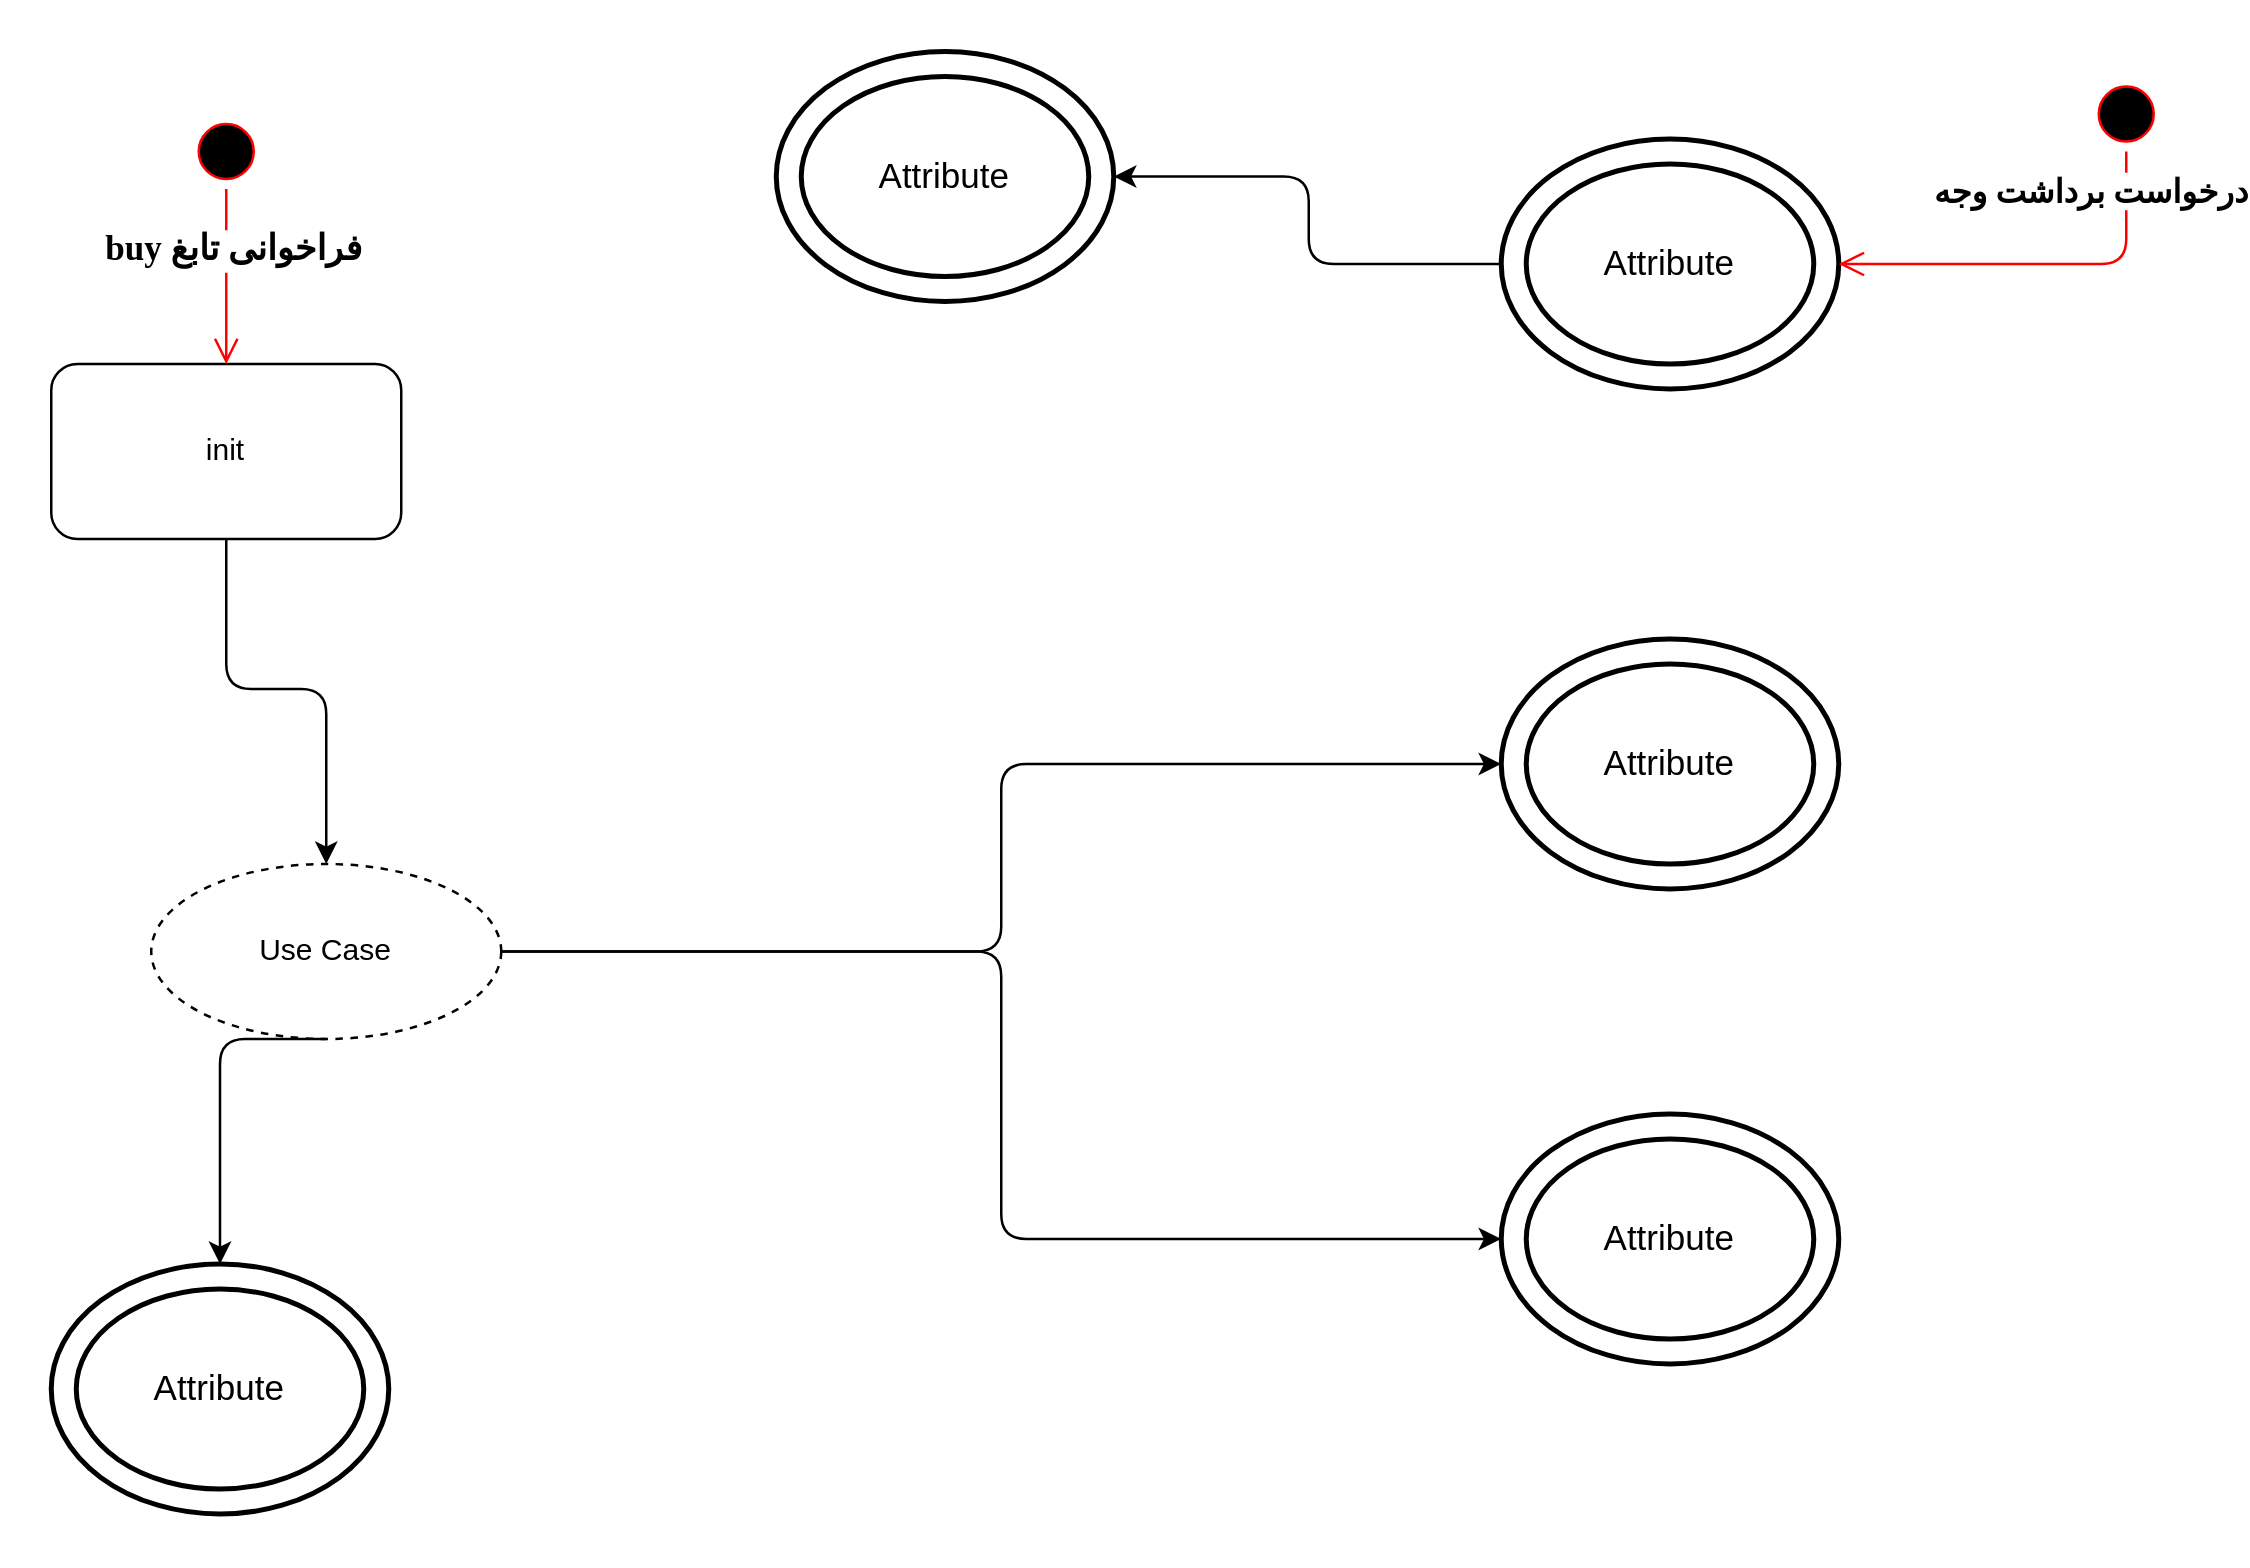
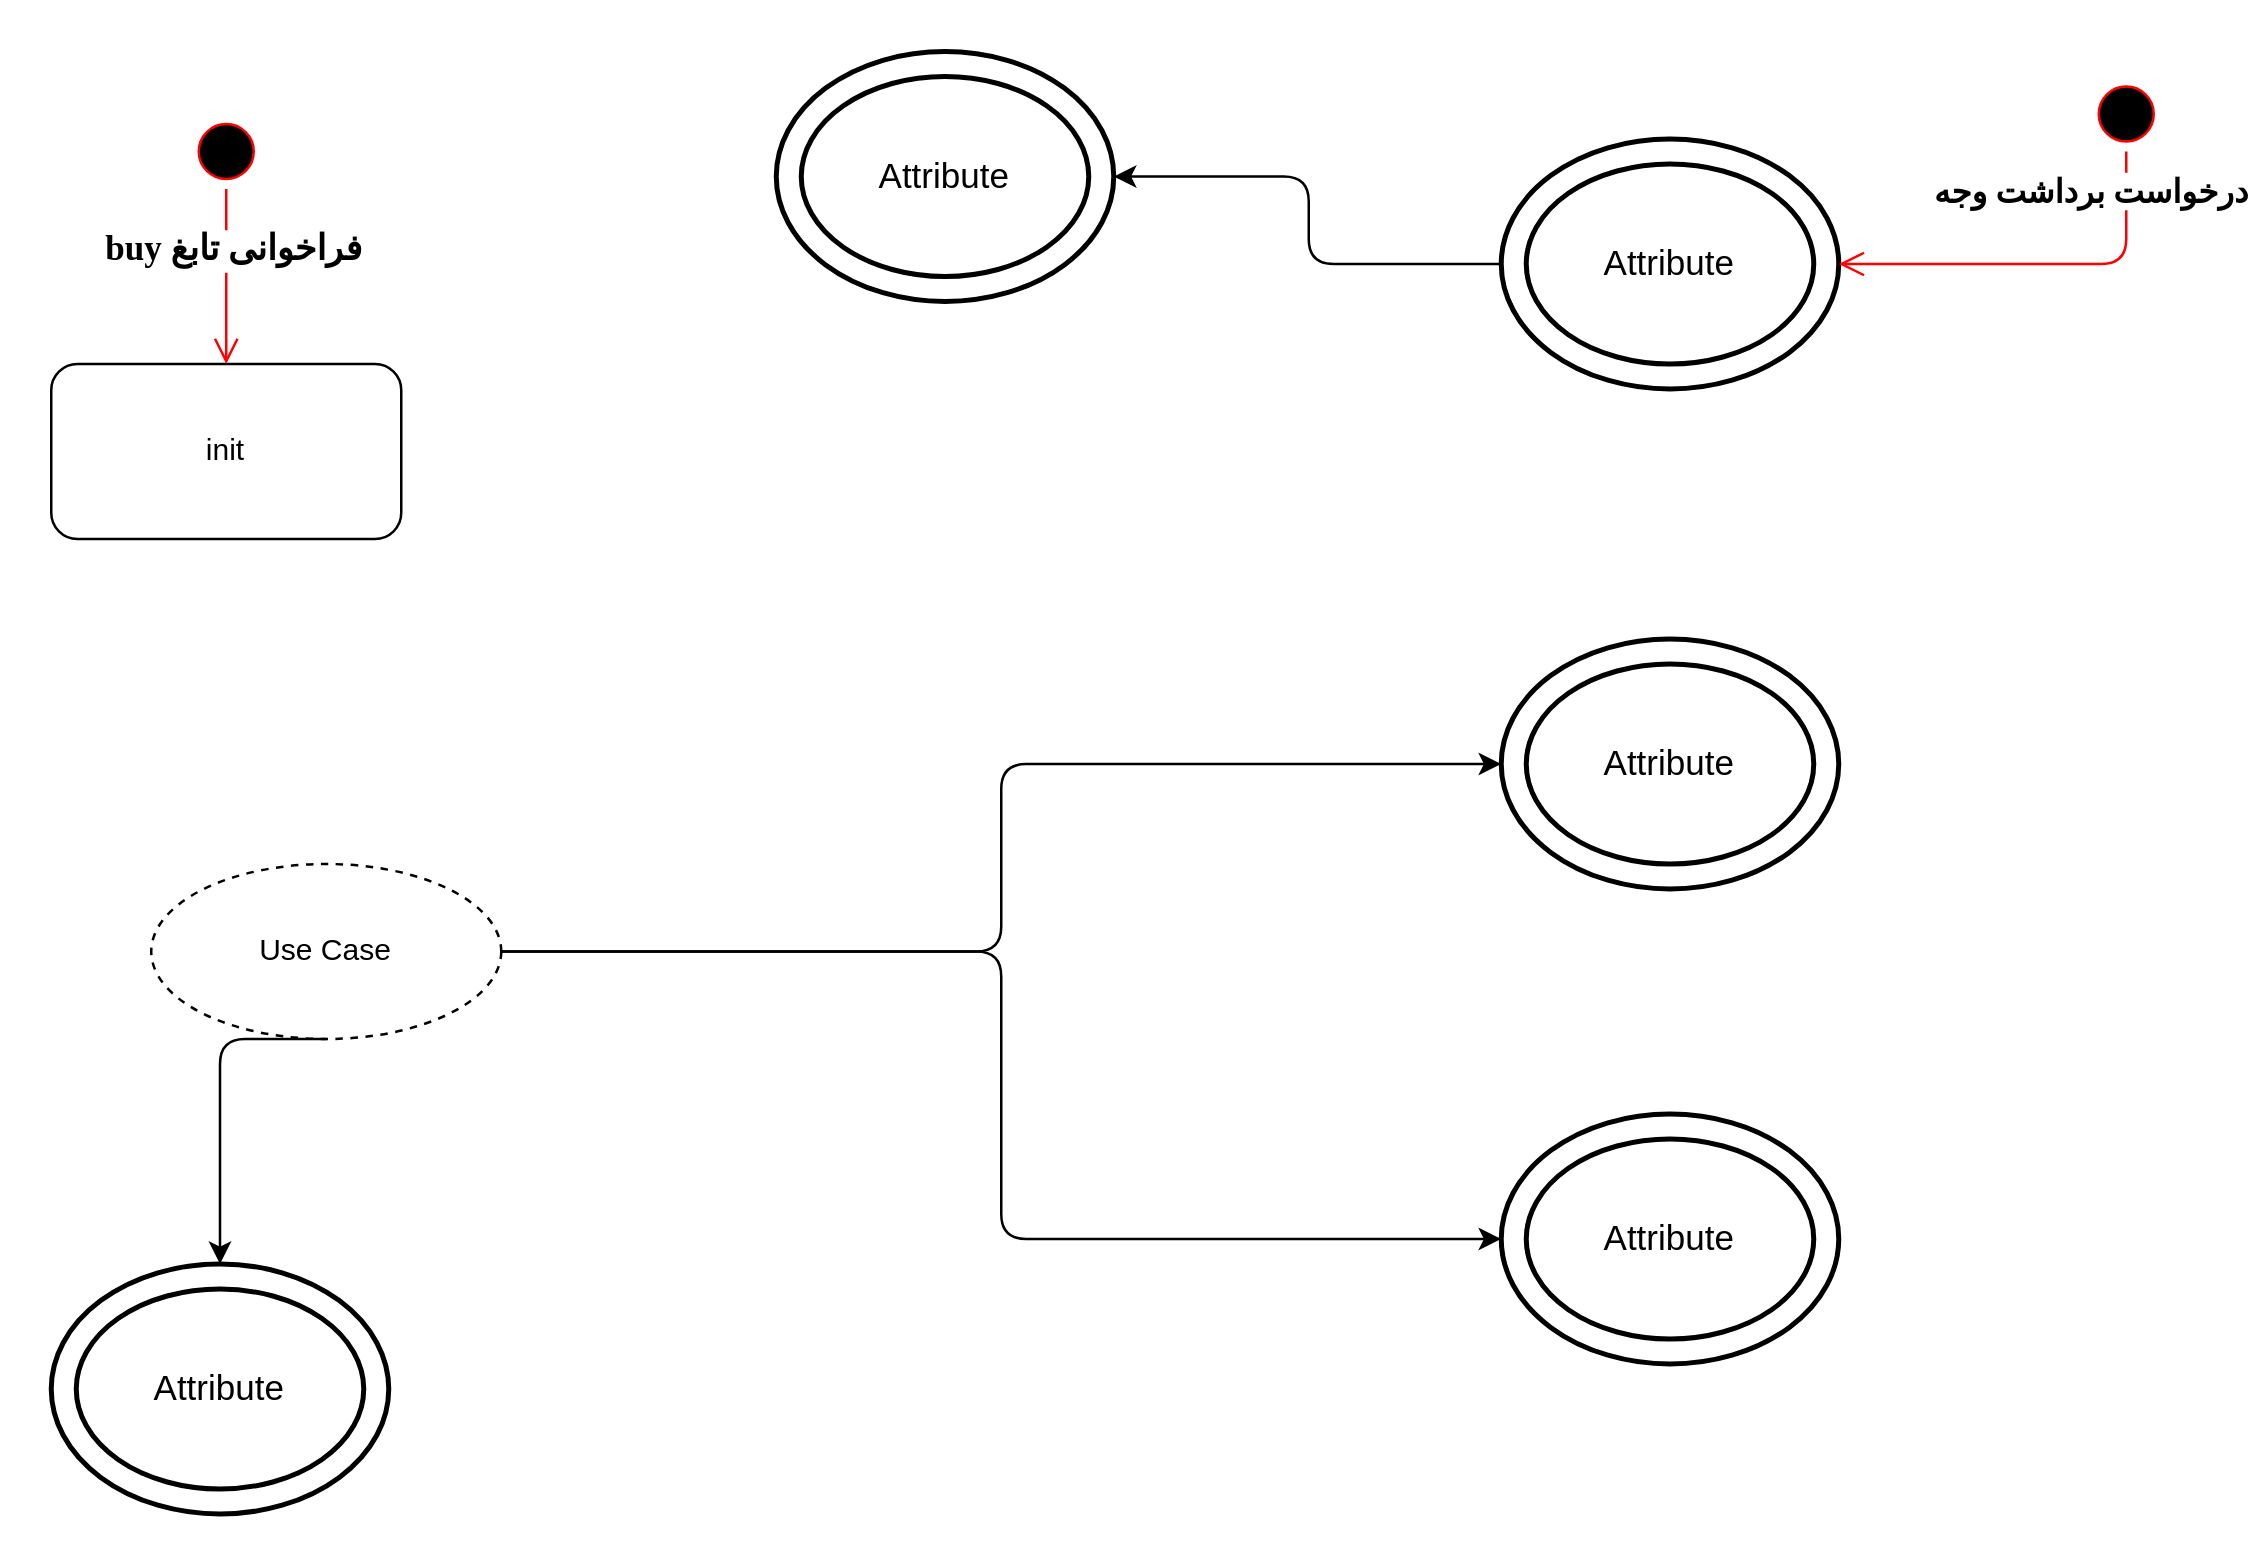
(280, 689) -> none
